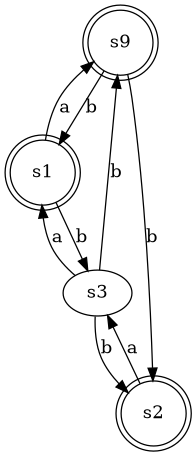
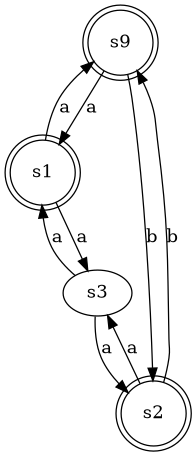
(92, 108) -> (92, 108)
(108, 179) -> (166, 231)
(82, 238) -> (82, 238)
(107, 349) -> (107, 349)
